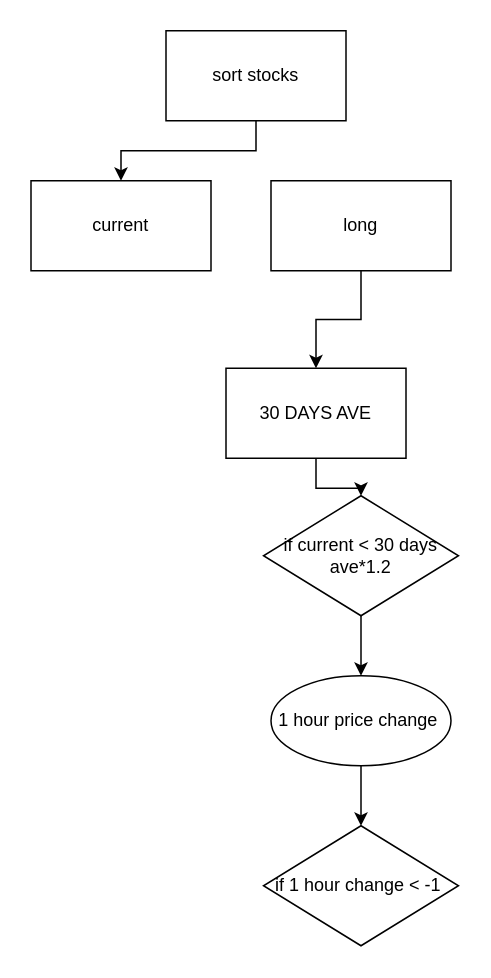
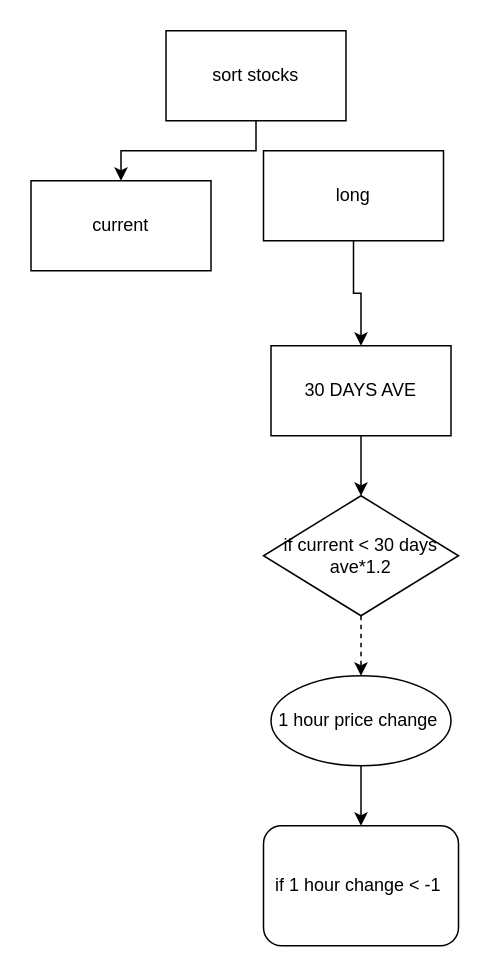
(361, 226) -> (353, 196)
(316, 413) -> (361, 391)
(361, 640) -> (361, 640)
(361, 886) -> (361, 886)
